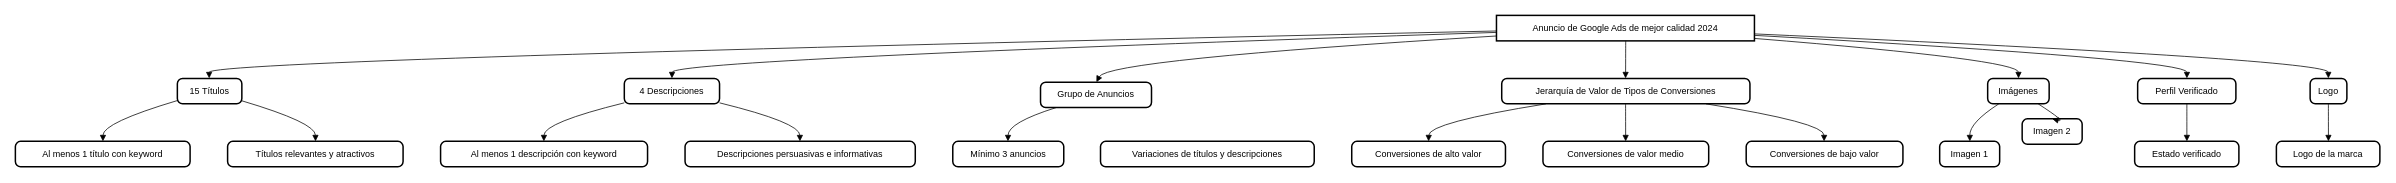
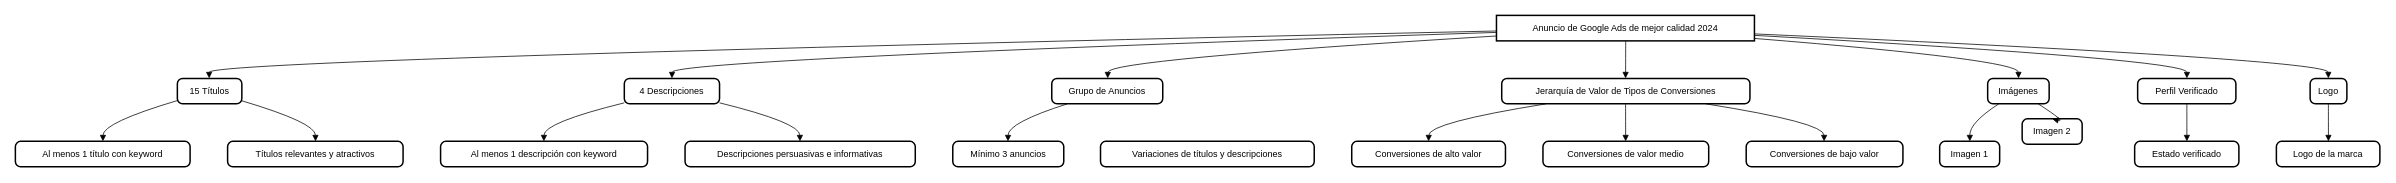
(1096, 95) -> (1107, 91)
